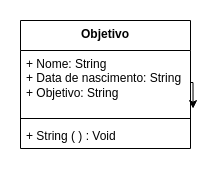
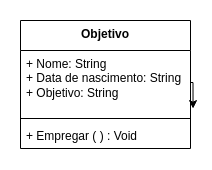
(78, 137) -> (86, 137)
